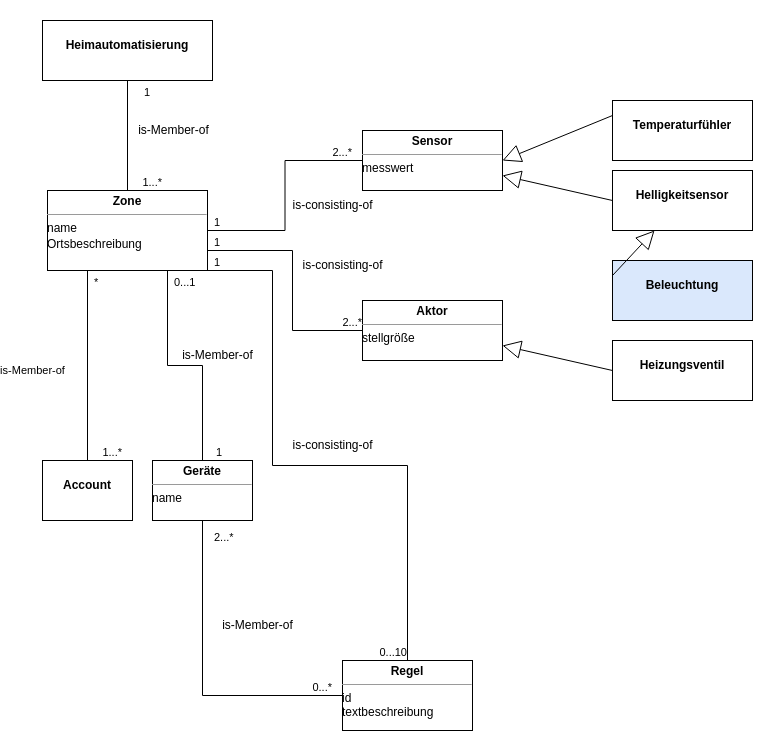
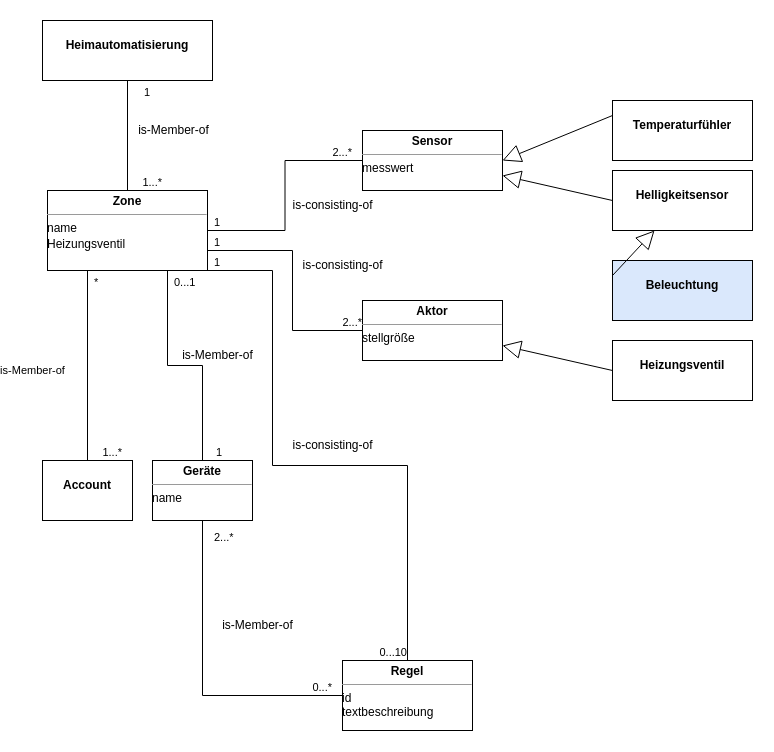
(100, 212) -> (90, 212)
